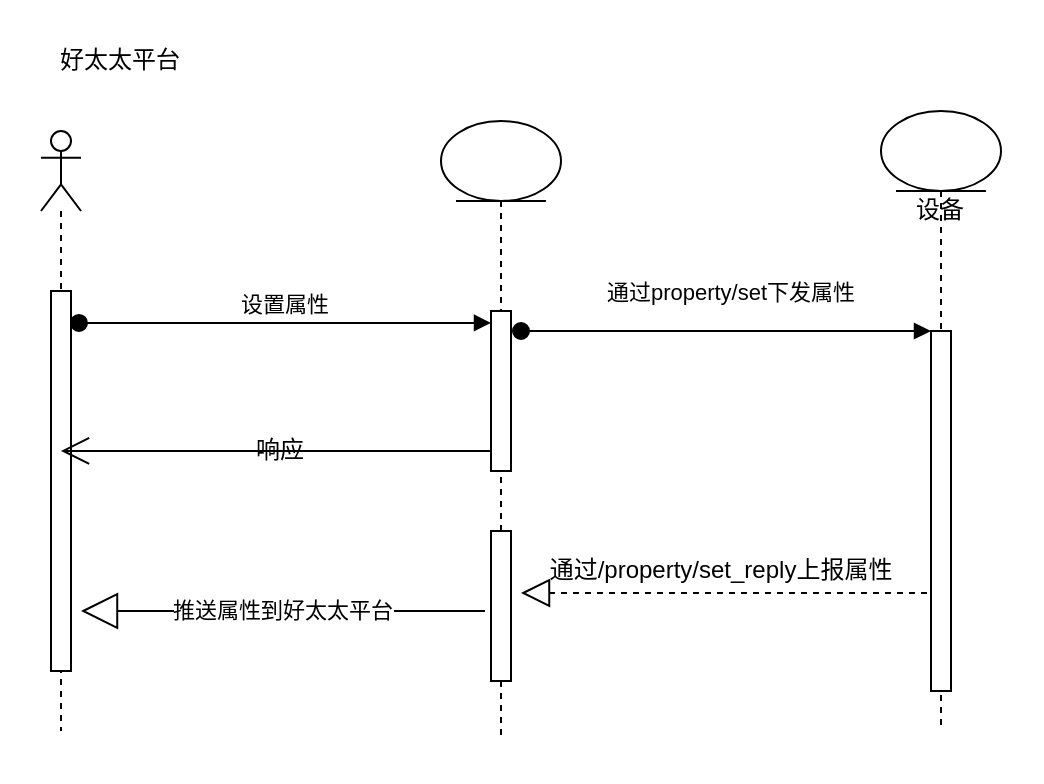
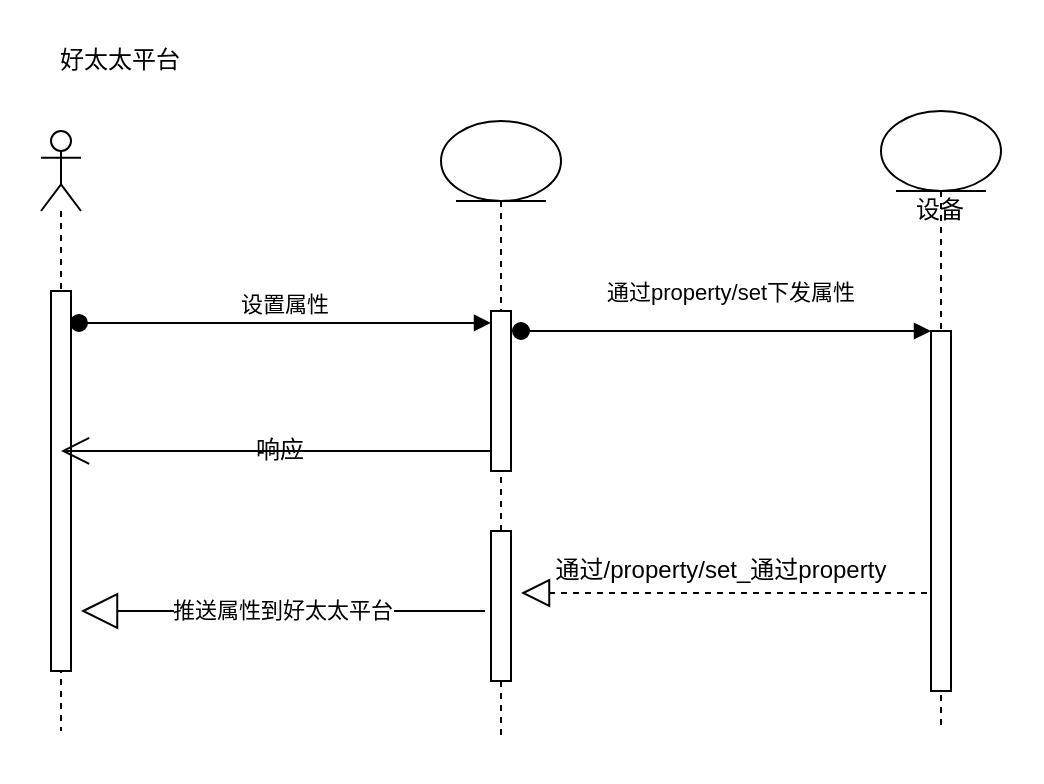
(722, 571) -> (722, 571)
